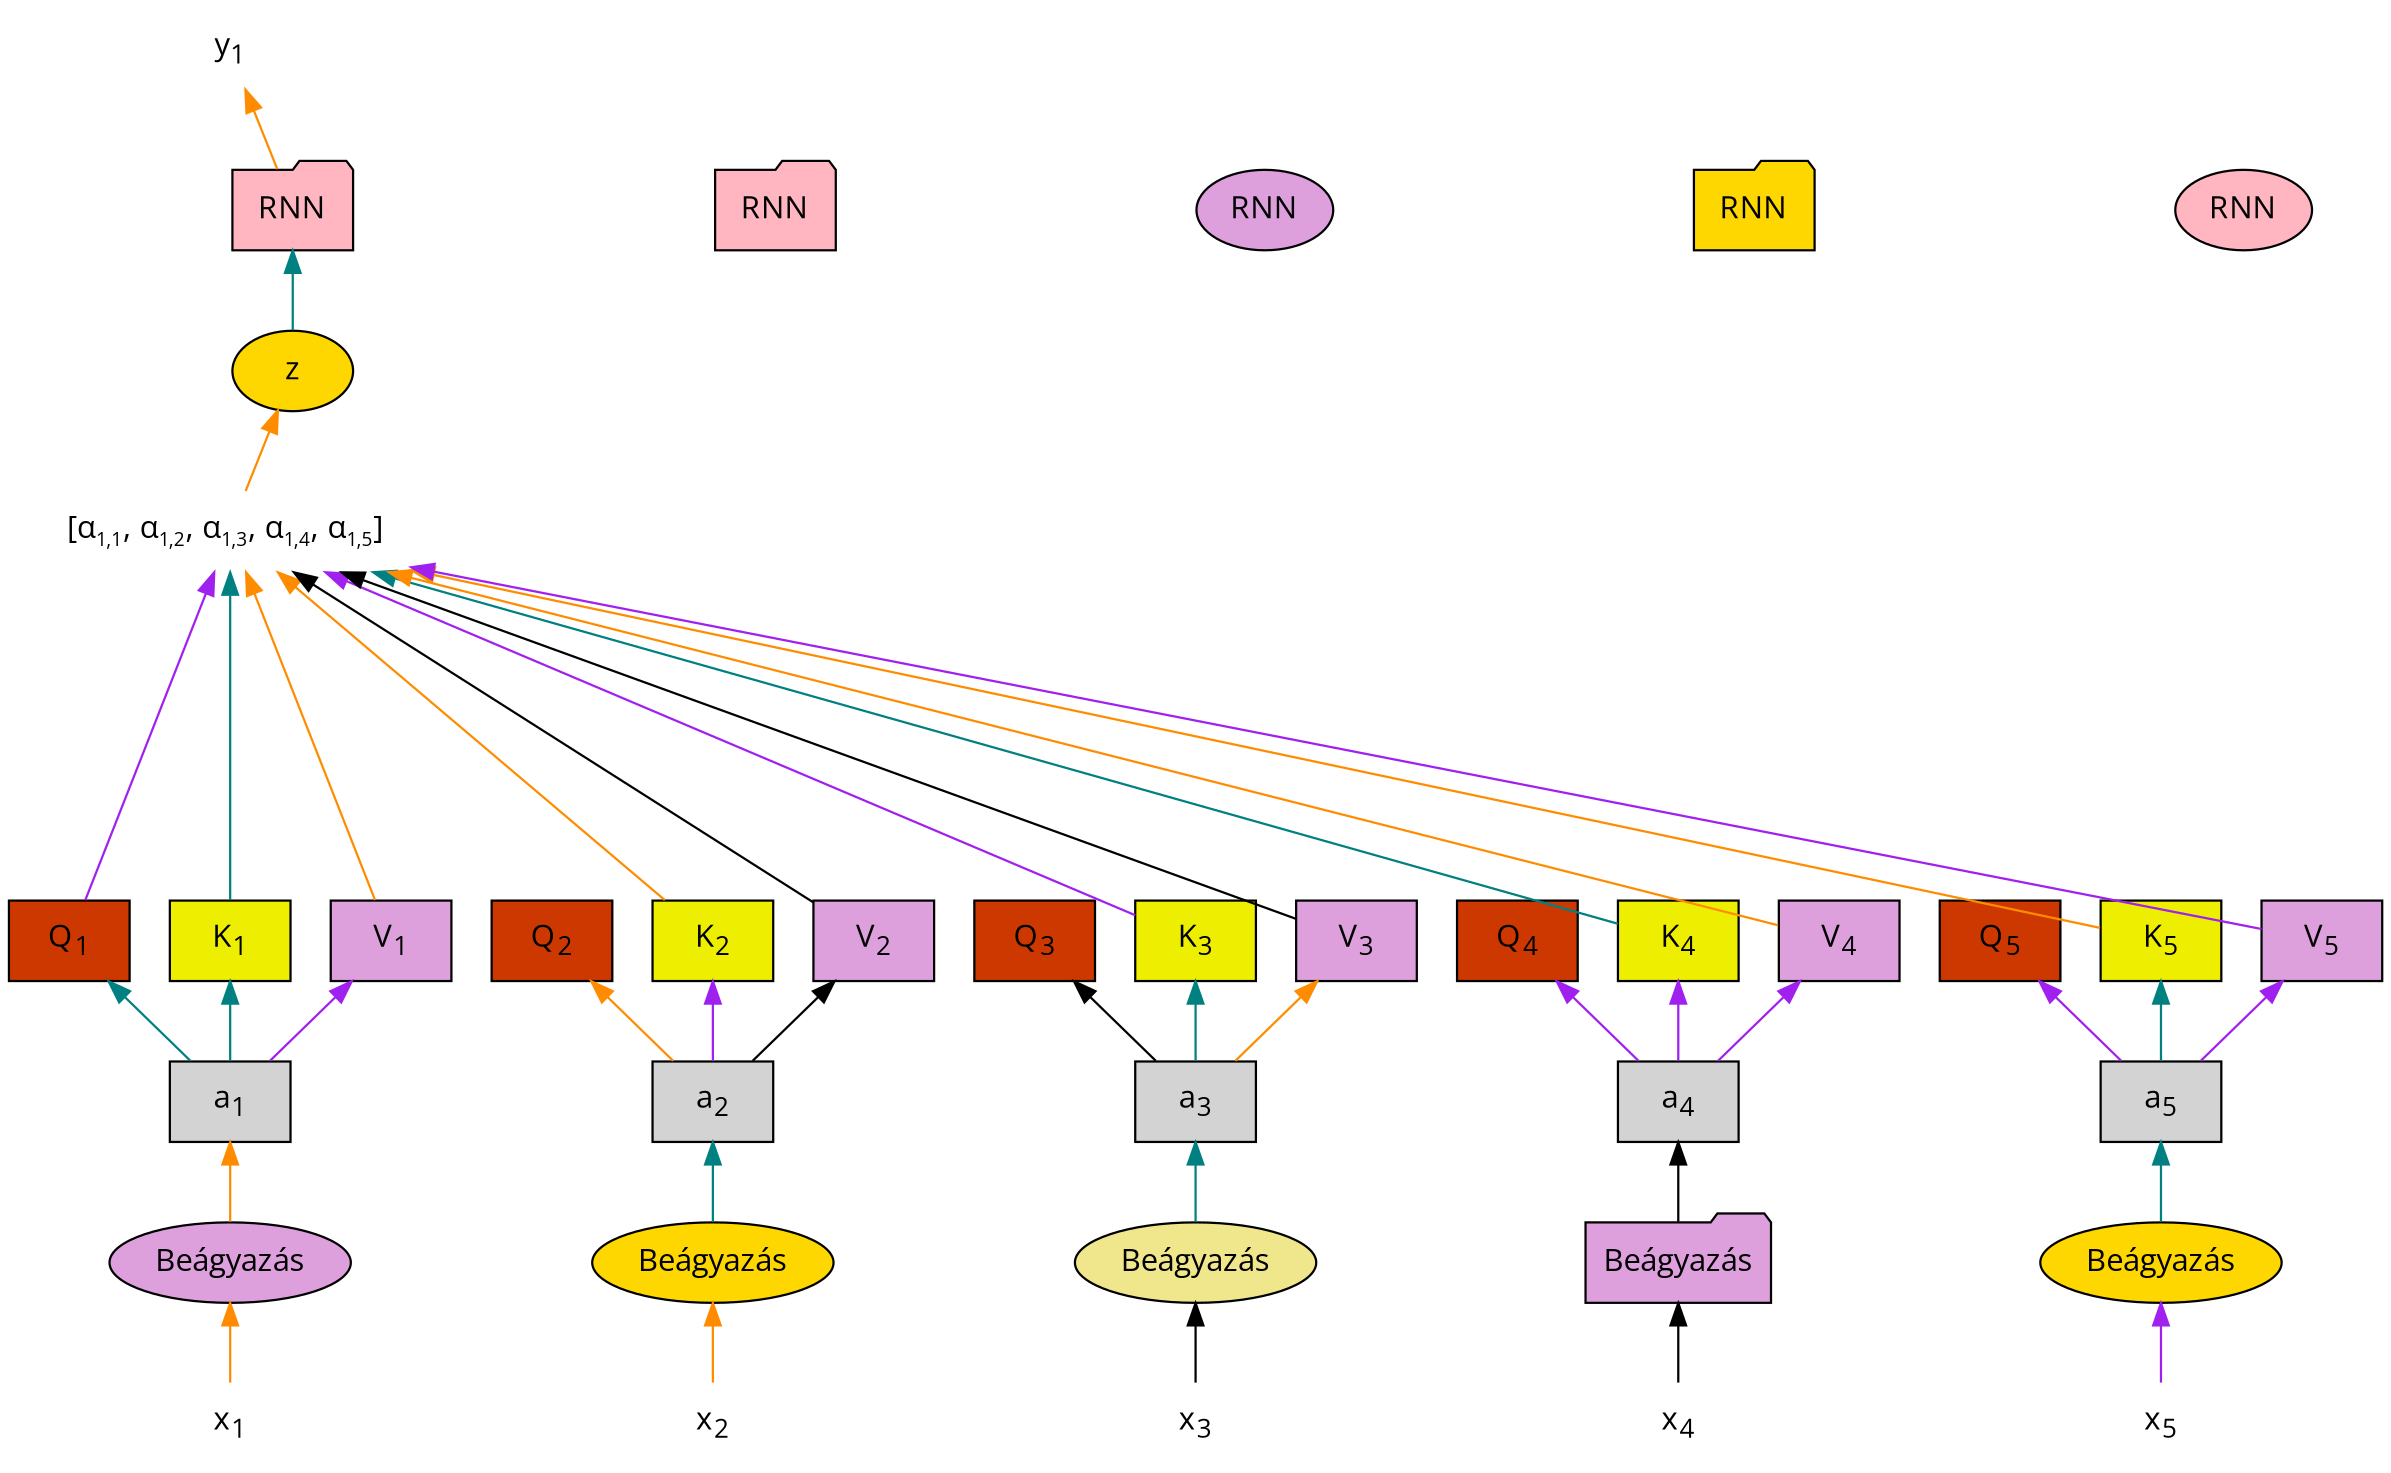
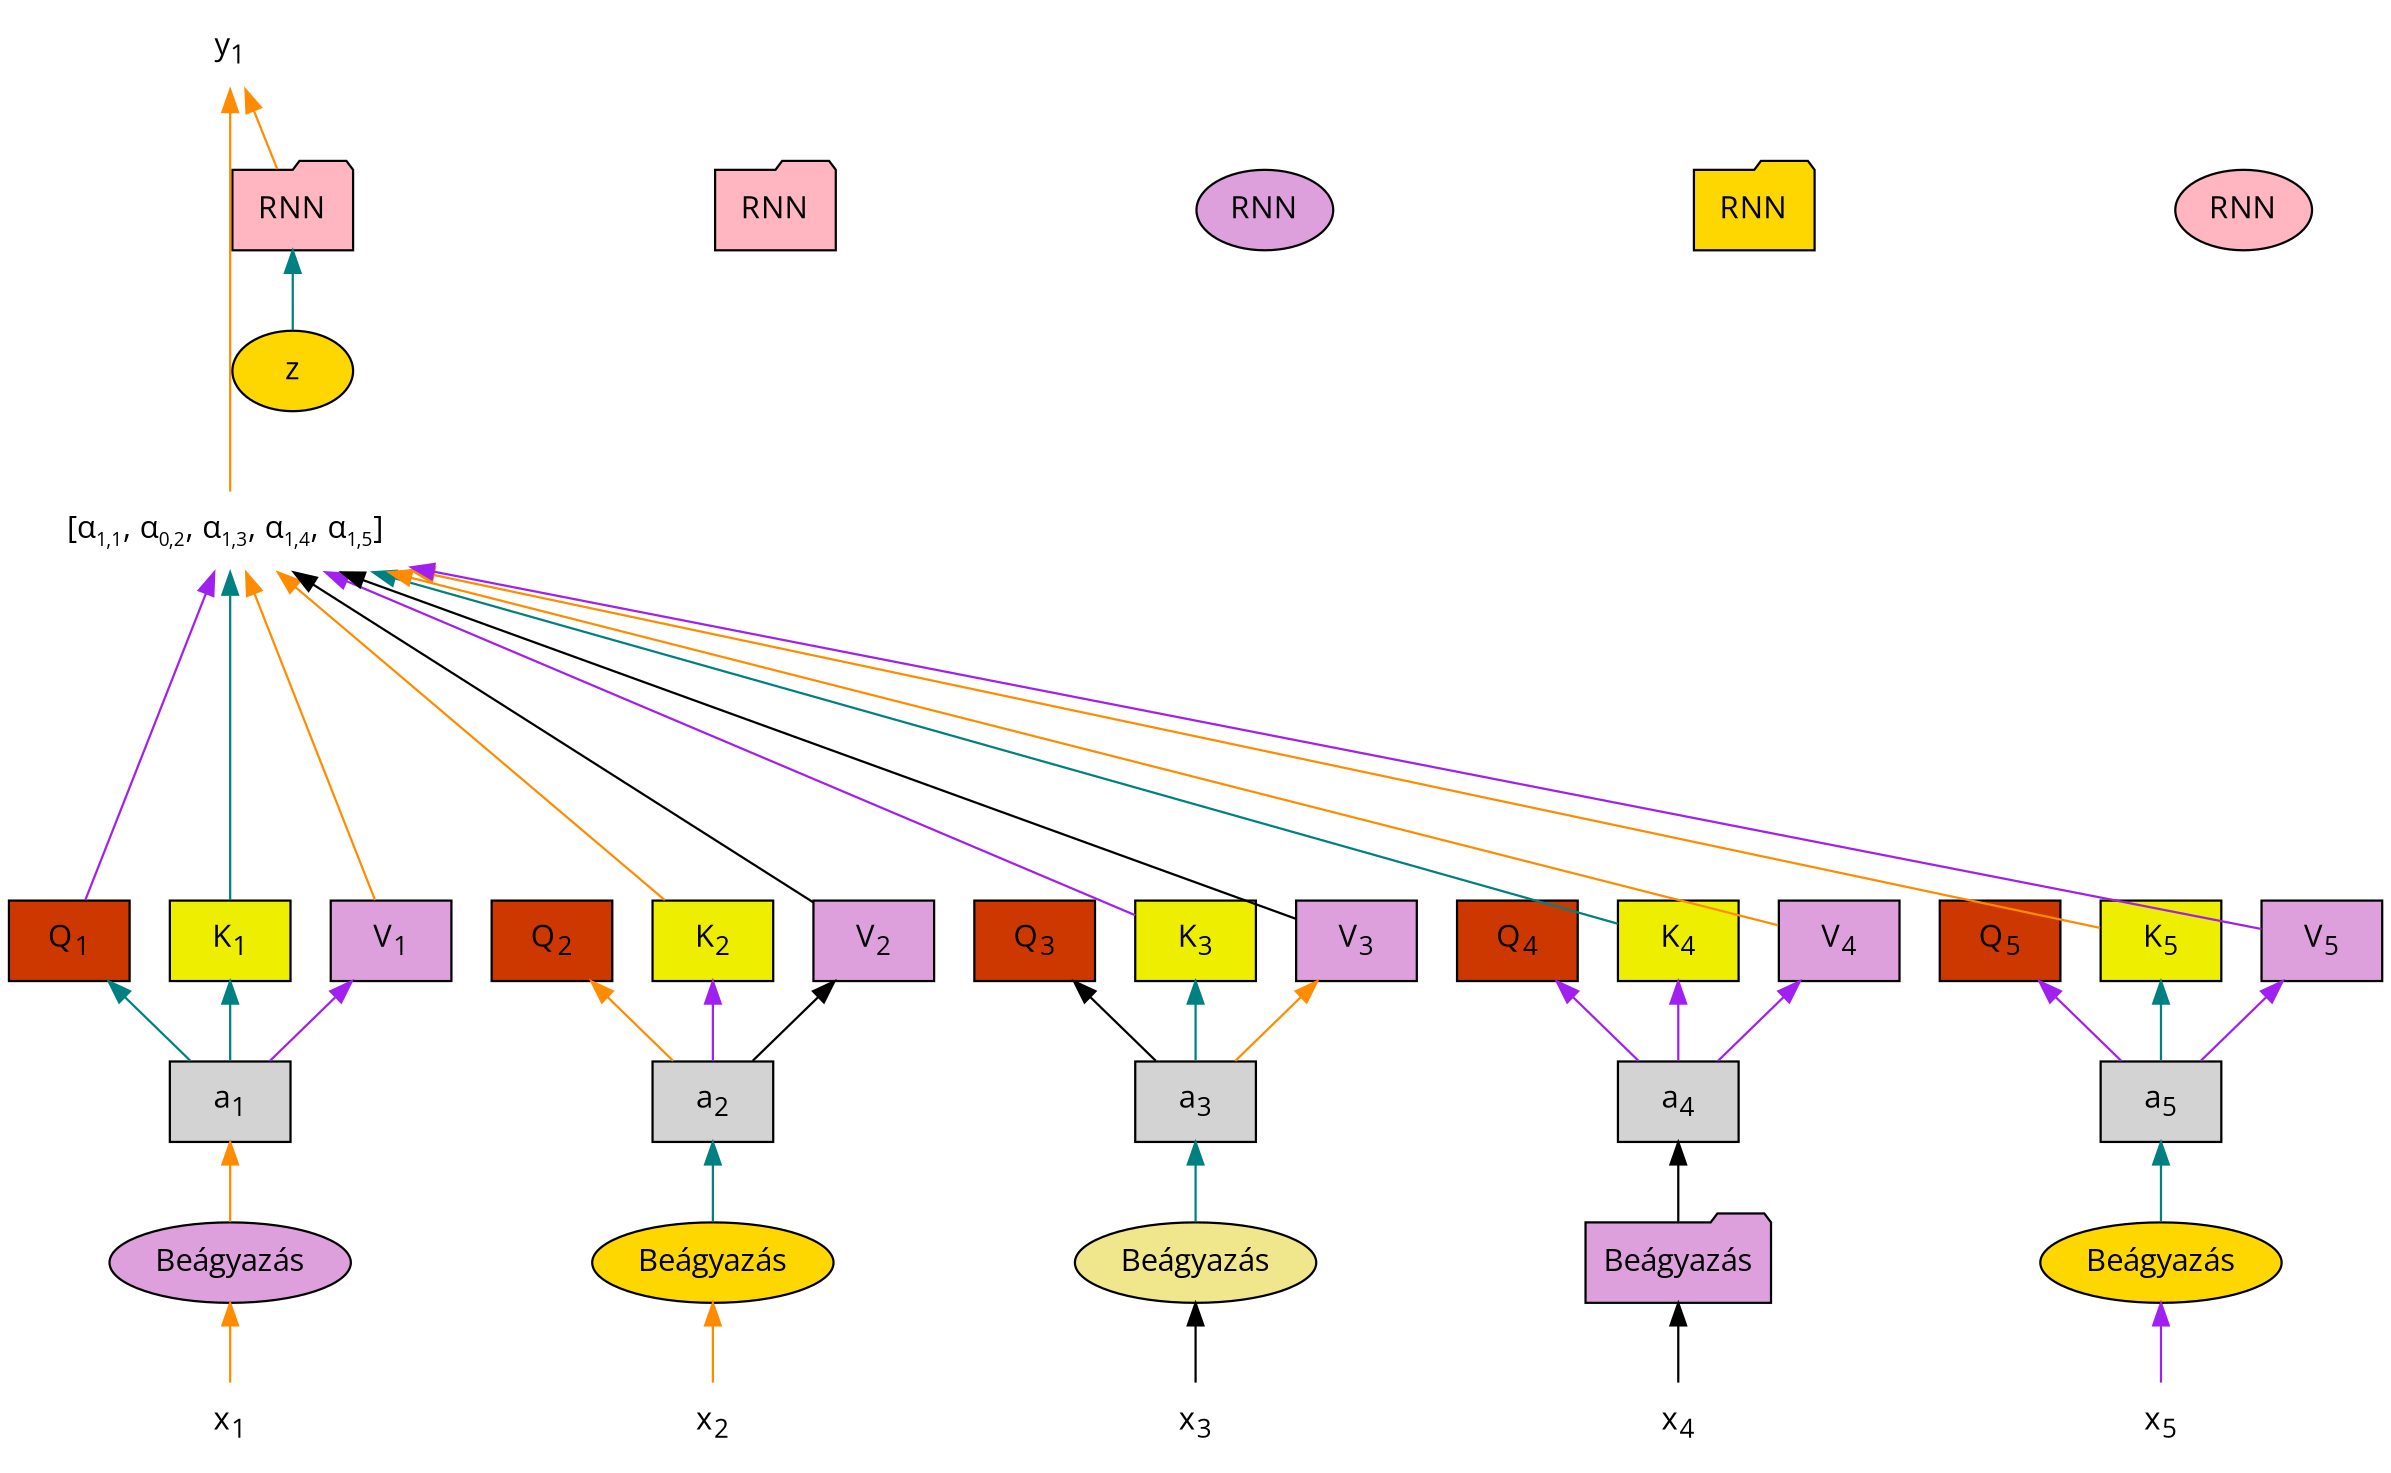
(258, 461) -> (230, 302)
(172, 531) -> (172, 531)
